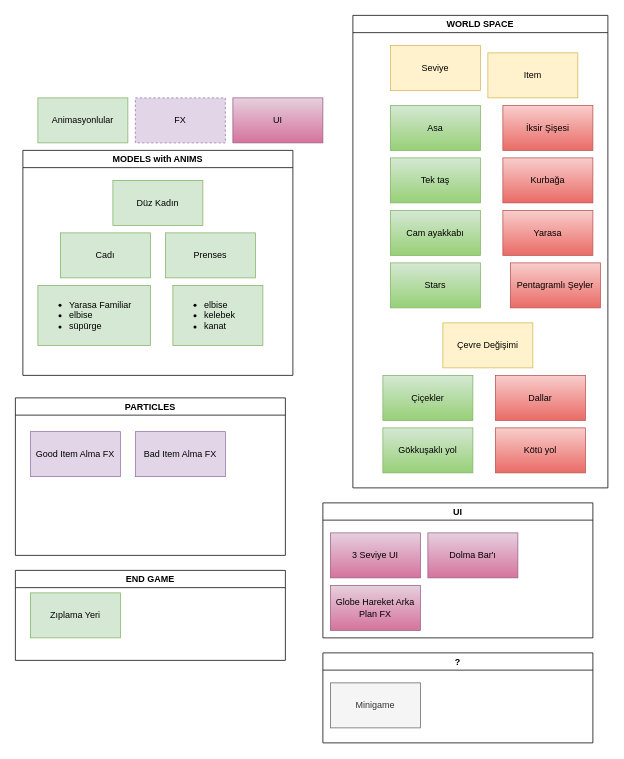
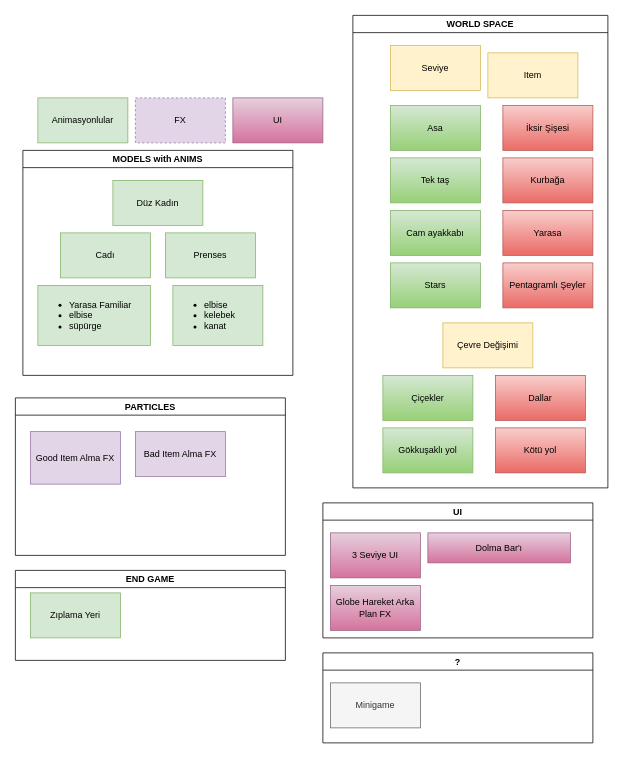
(555, 285) -> (548, 285)
(75, 454) -> (75, 458)
(473, 555) -> (499, 548)
